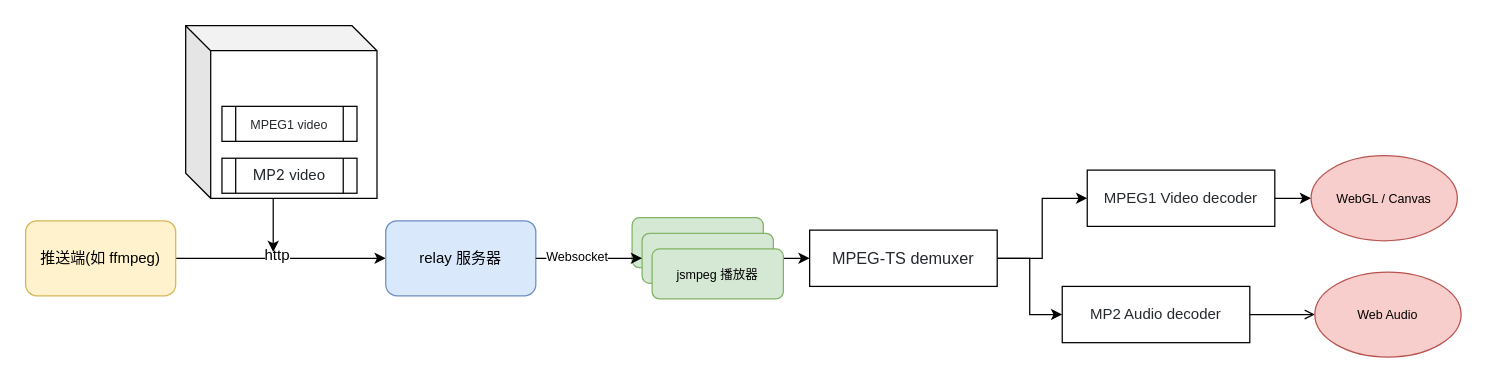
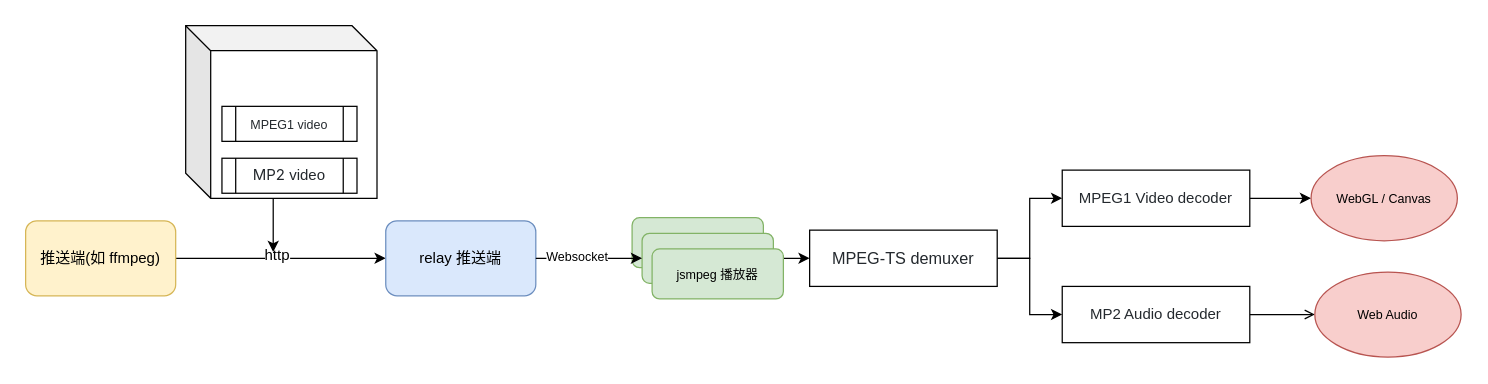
(1181, 198) -> (1156, 198)
(461, 258) -> (461, 258)
